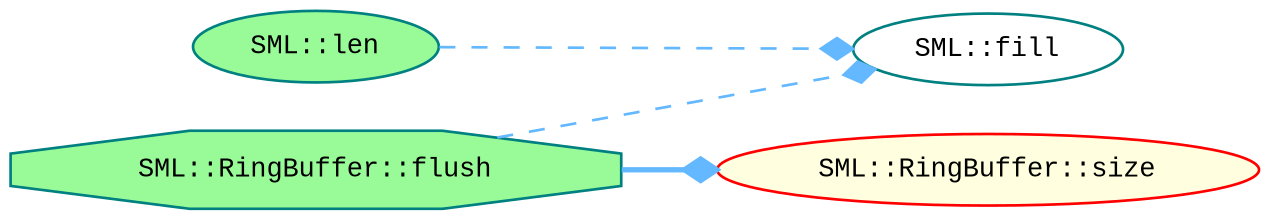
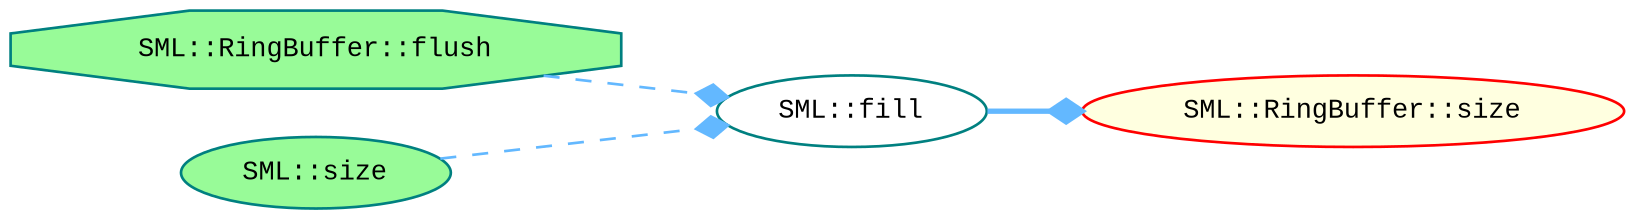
(316, 47) -> (316, 173)
(653, 170) -> (1018, 111)
